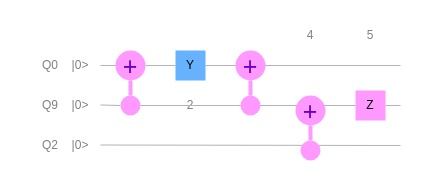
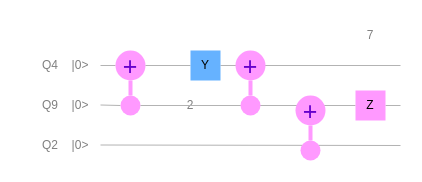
(311, 36) -> none
(371, 36) -> (371, 36)
(51, 66) -> (51, 66)
(191, 66) -> (206, 66)
